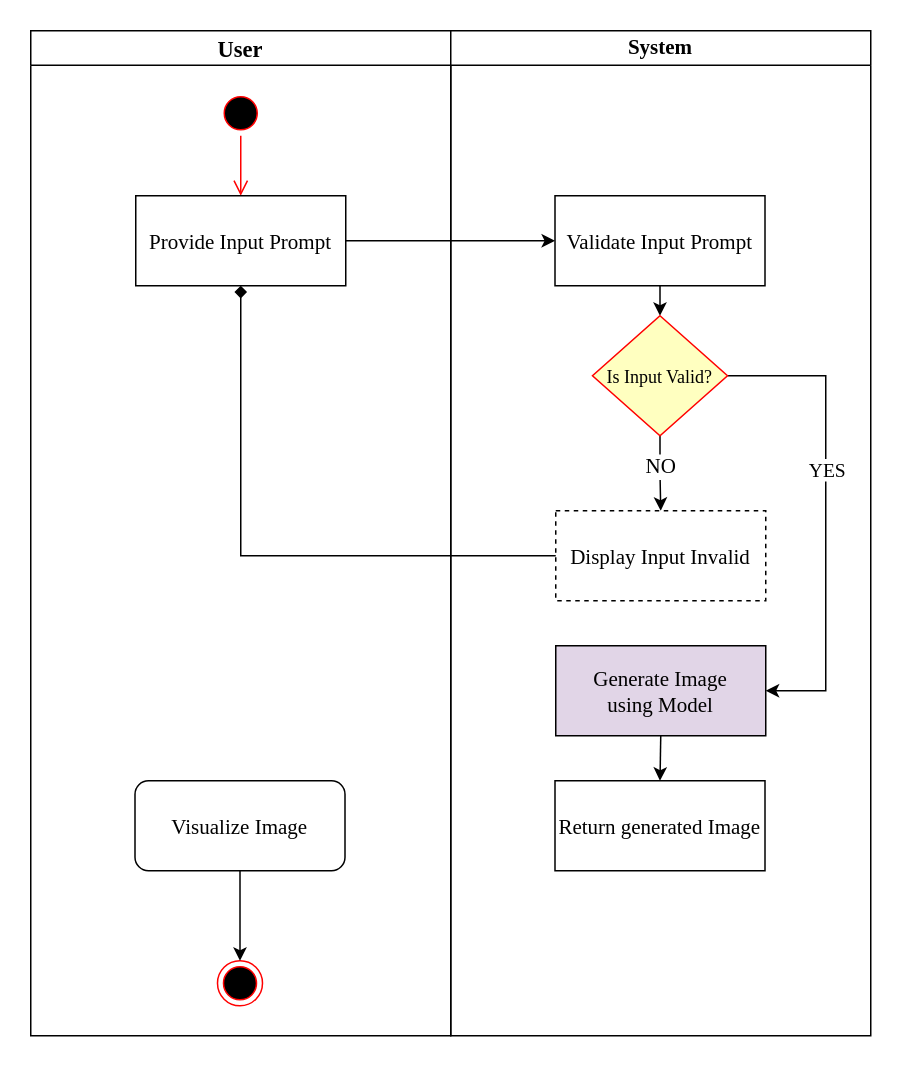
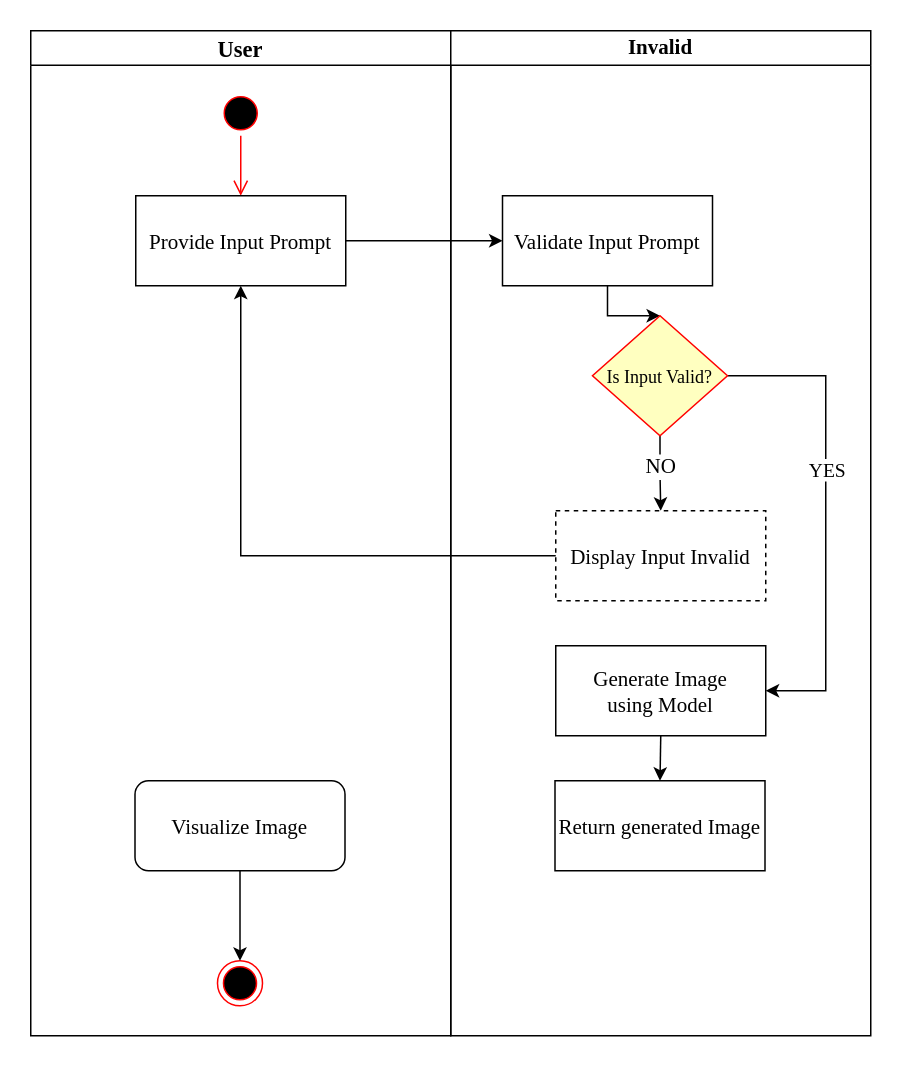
(661, 49) -> (661, 49)
(660, 241) -> (608, 241)
(241, 298) -> (241, 297)
(661, 691) -> (661, 691)
